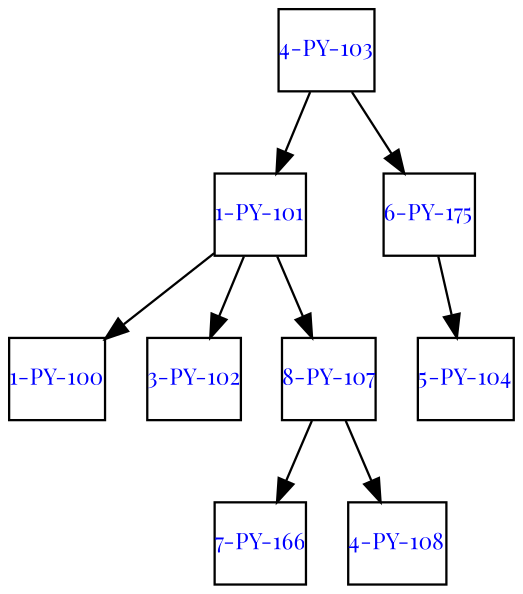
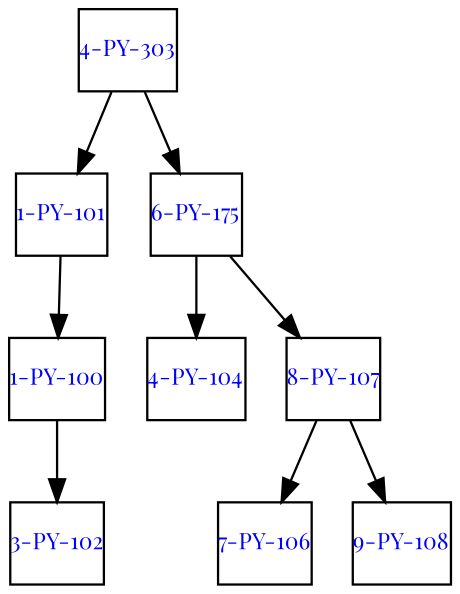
(327, 50) -> (128, 50)
(232, 286) -> (57, 450)
(290, 286) -> (257, 288)
(466, 379) -> (196, 379)
(260, 543) -> (265, 543)
(397, 543) -> (402, 543)
